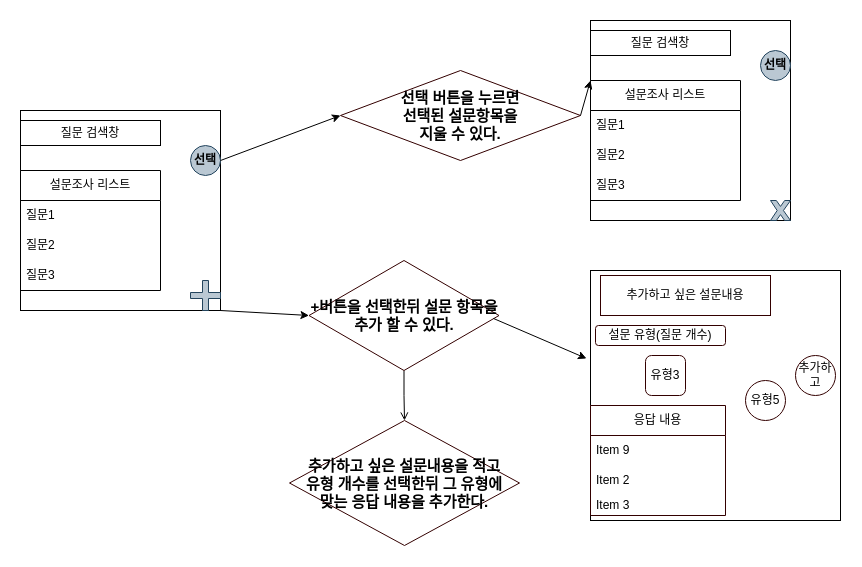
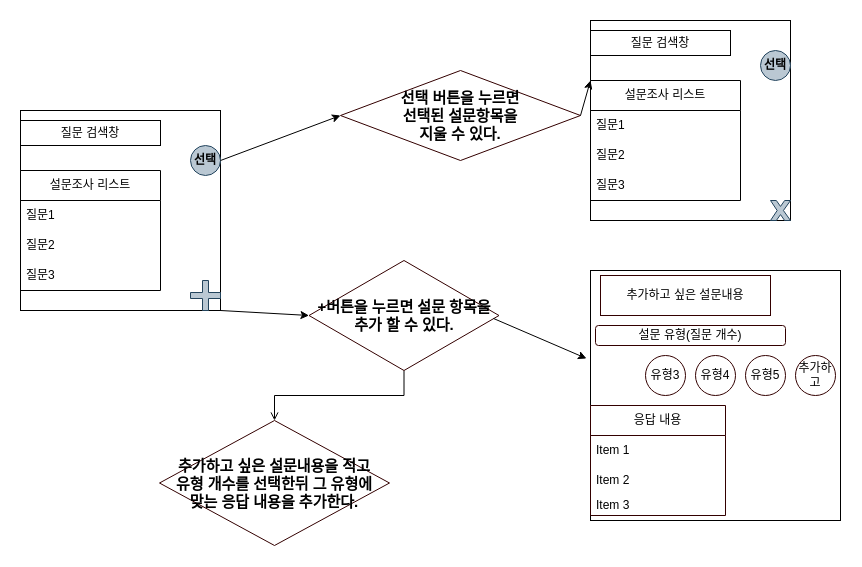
(405, 316) -> (405, 316)
(661, 336) -> (691, 336)
(666, 376) -> (666, 376)
none -> (716, 376)
(766, 401) -> (766, 376)
(615, 451) -> (615, 451)
(405, 483) -> (275, 483)
